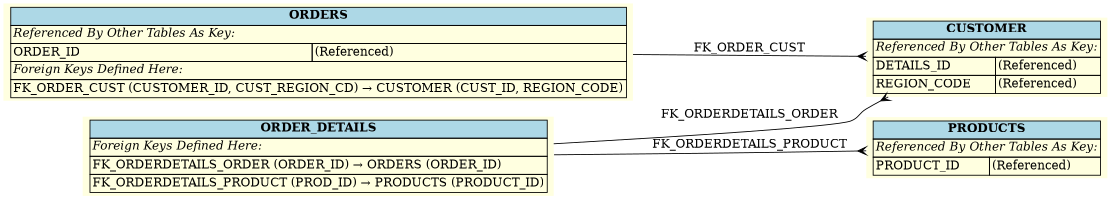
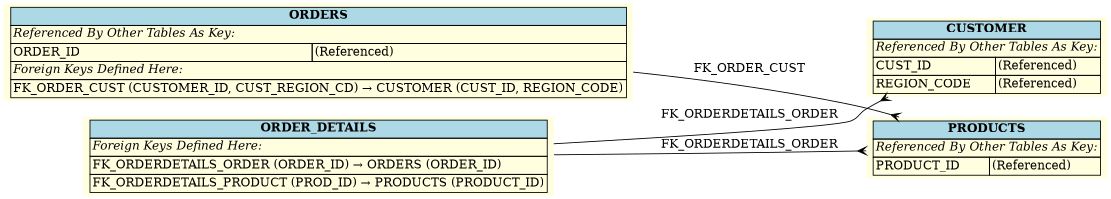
(745, 55) -> (763, 89)
(914, 66) -> (904, 66)
(750, 145) -> (750, 145)
